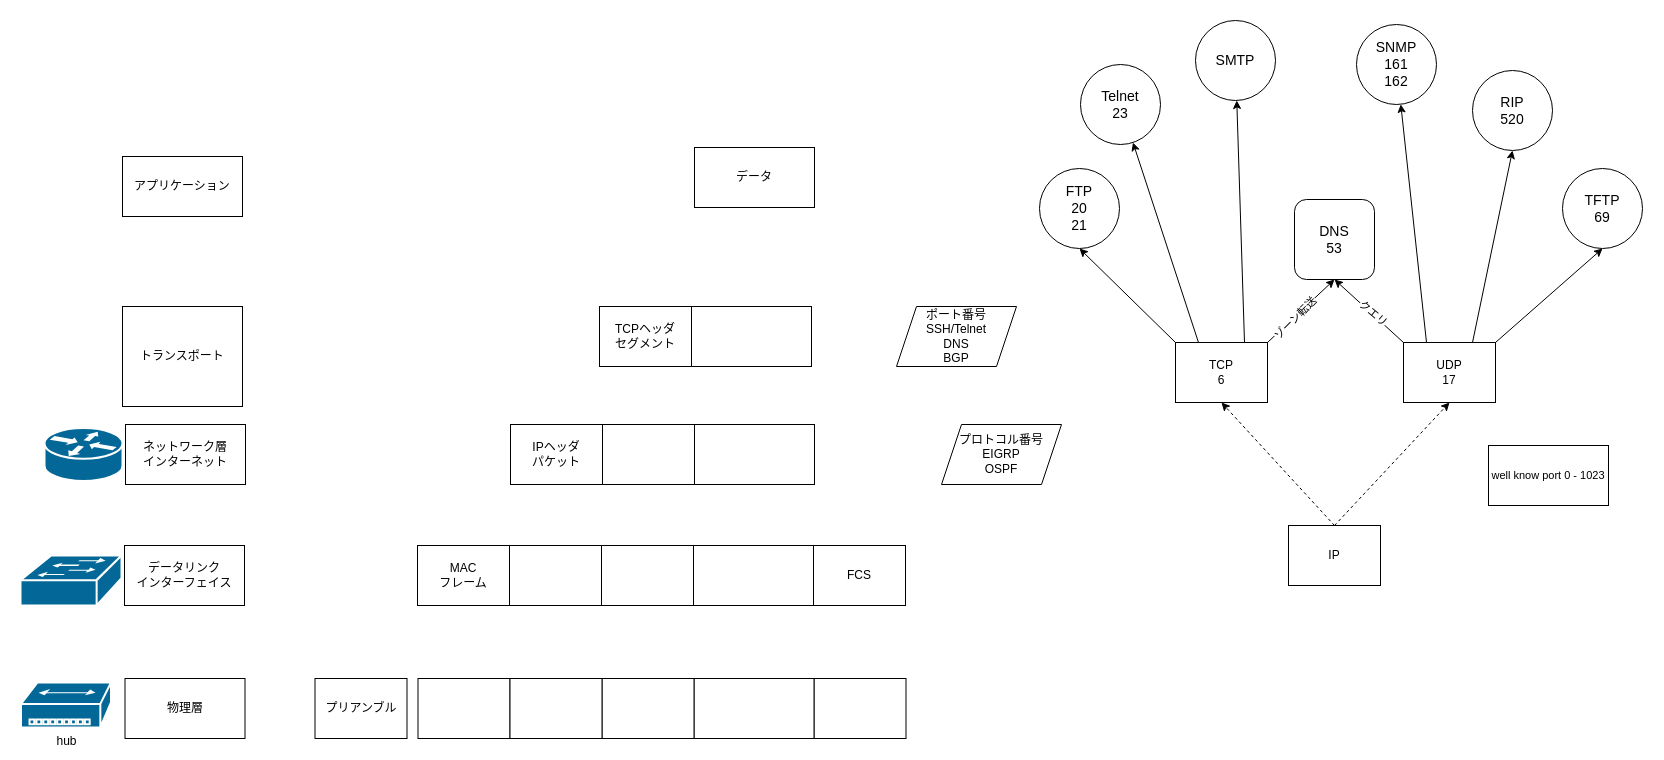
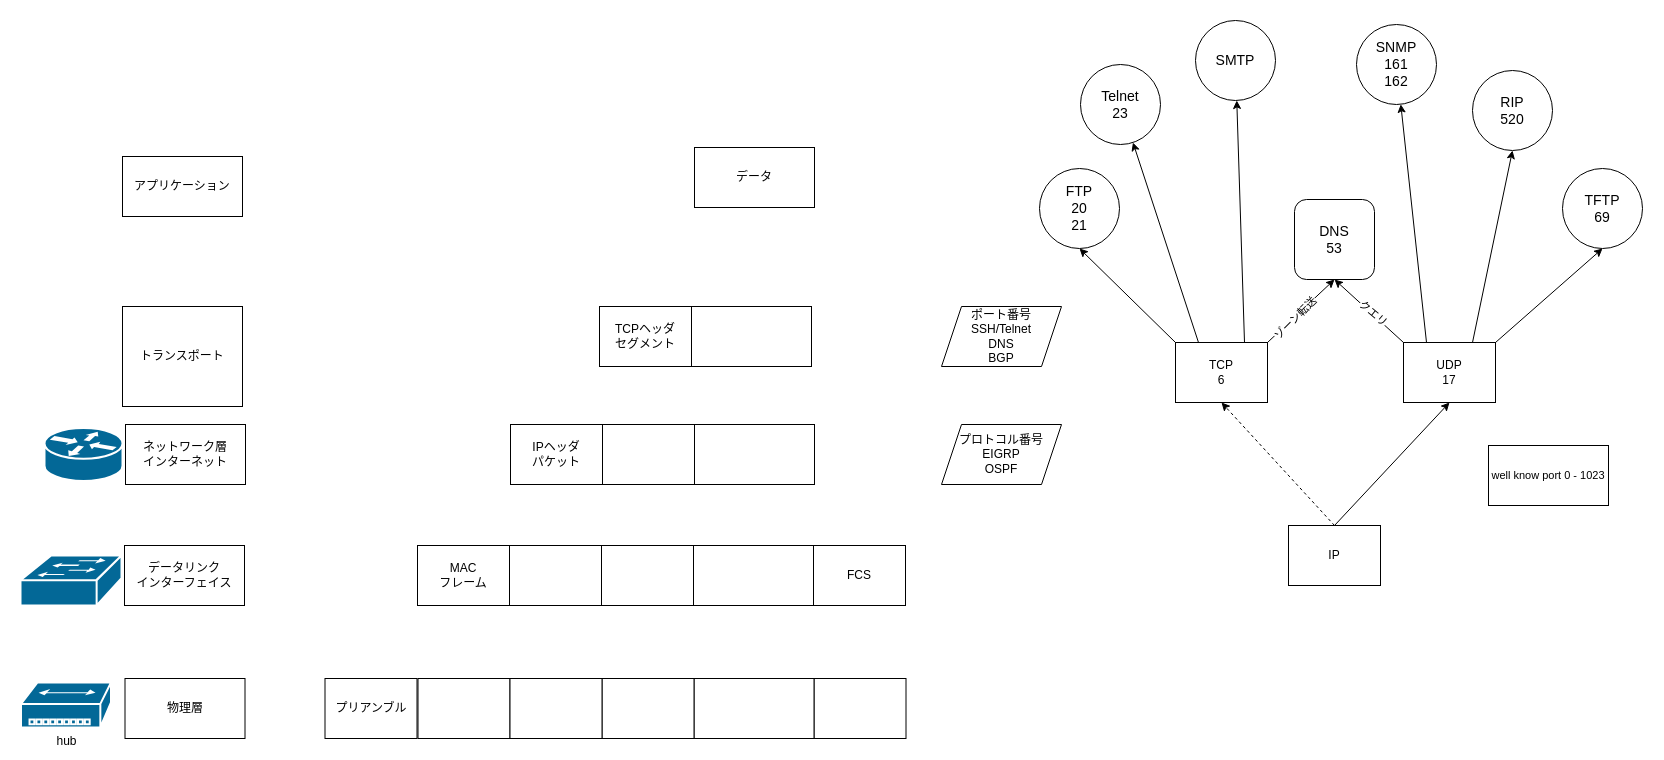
(957, 337) -> (1002, 337)
(1391, 466) -> (1391, 466)
(361, 709) -> (371, 709)
